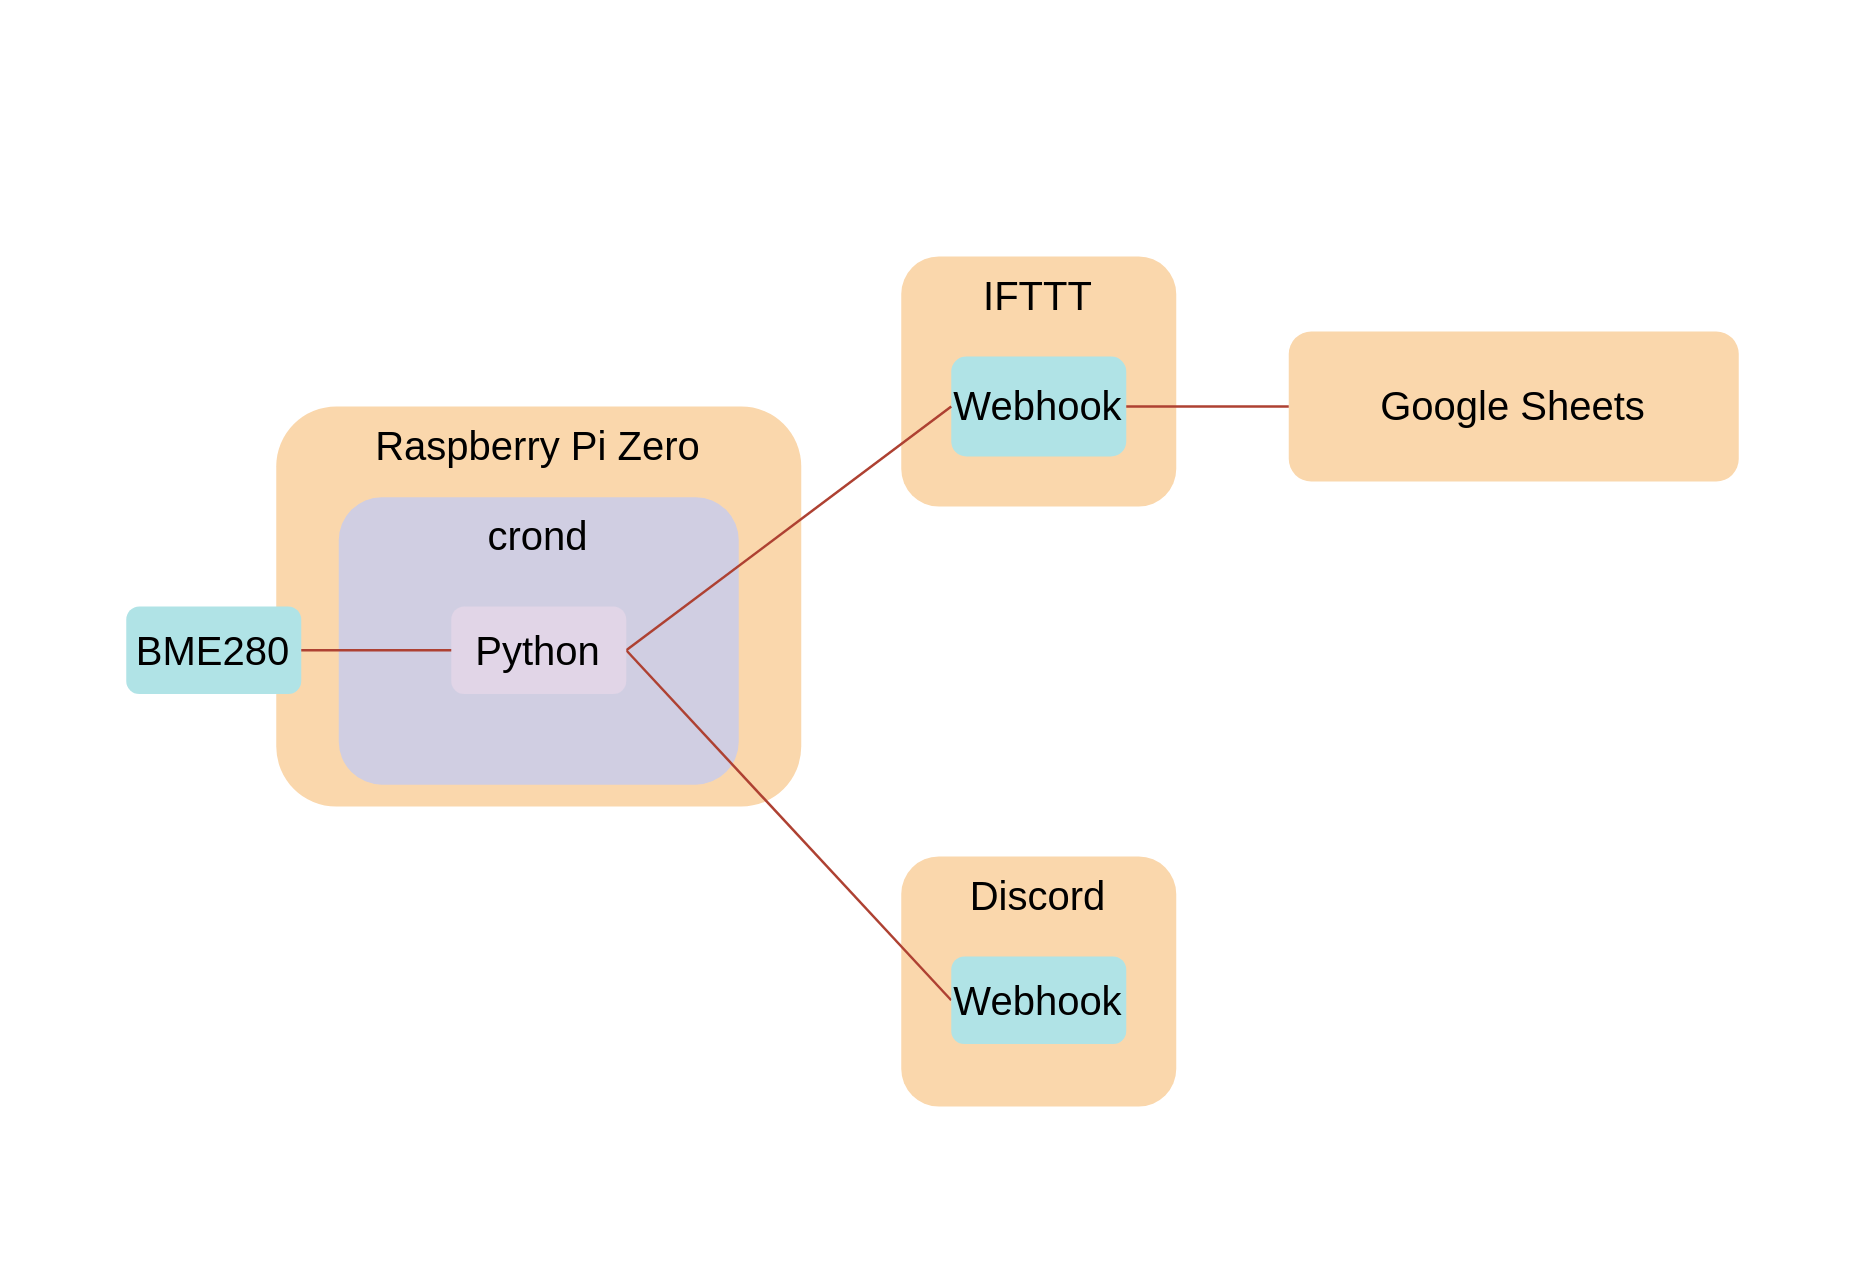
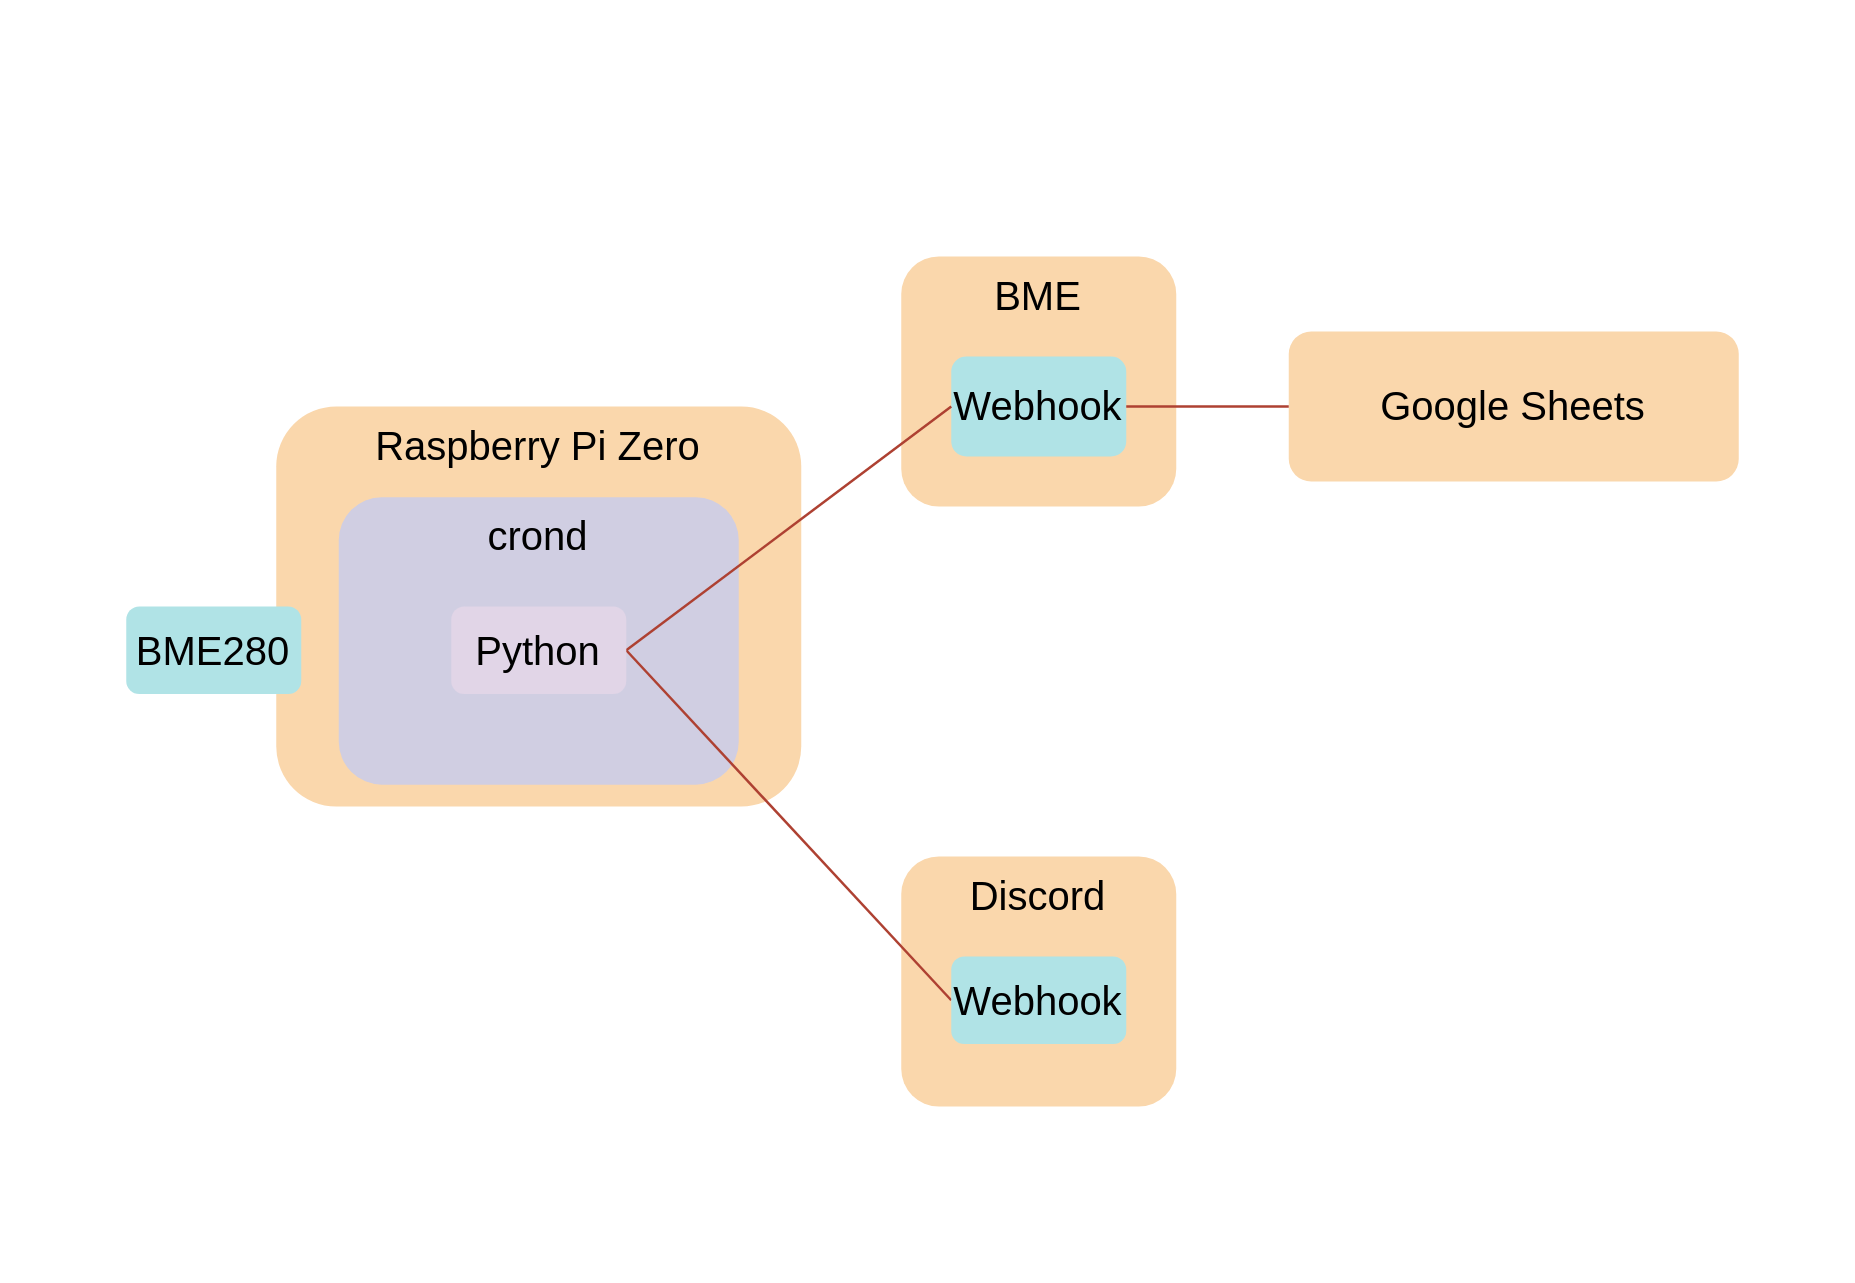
(1039, 298) -> (1039, 298)
(376, 650) -> none
